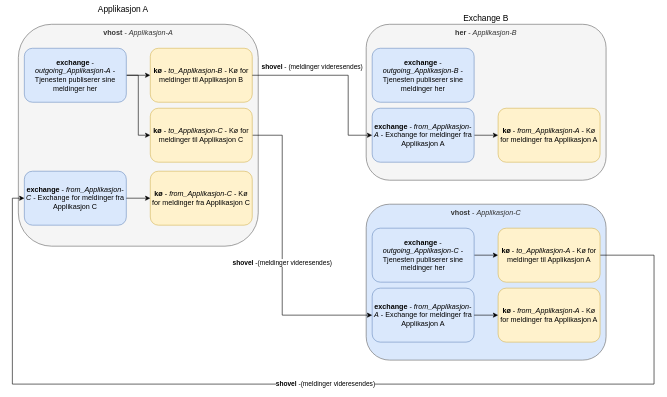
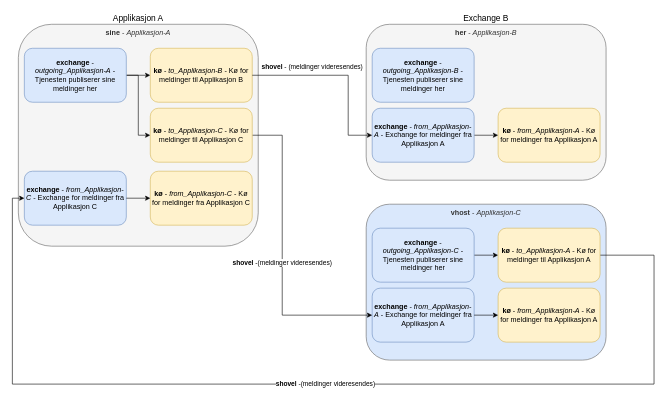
(123, 9) -> (138, 18)
(138, 33) -> (138, 33)
